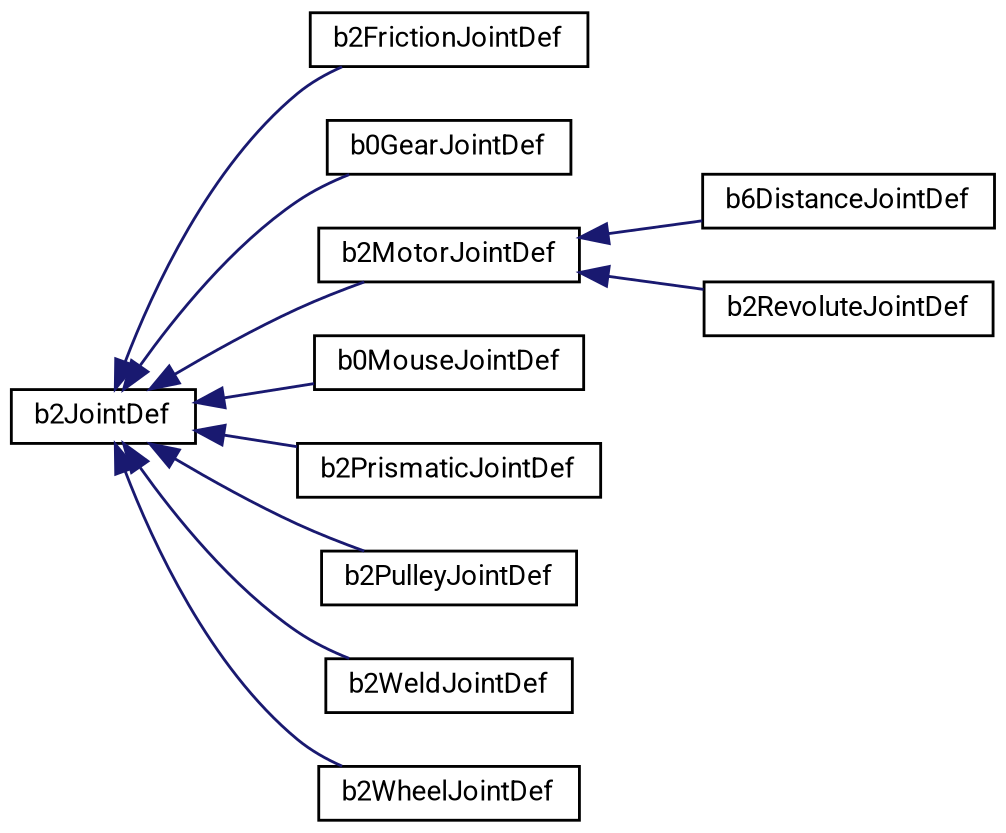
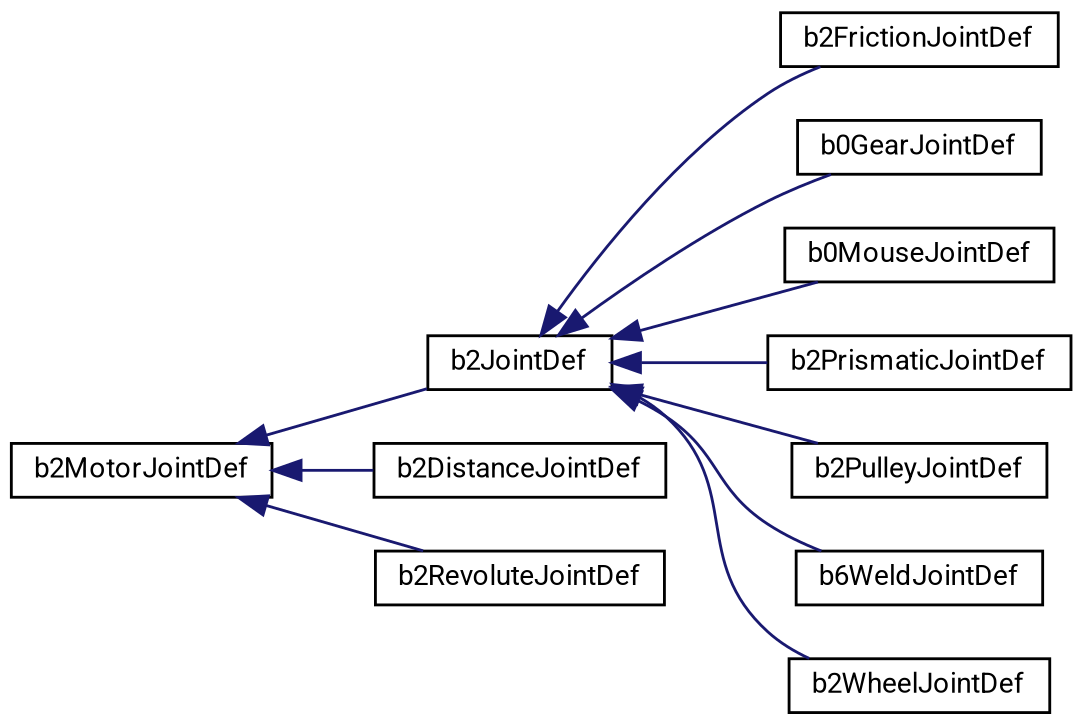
(849, 201) -> (520, 470)
(267, 324) -> (346, 412)
(449, 686) -> (919, 578)
